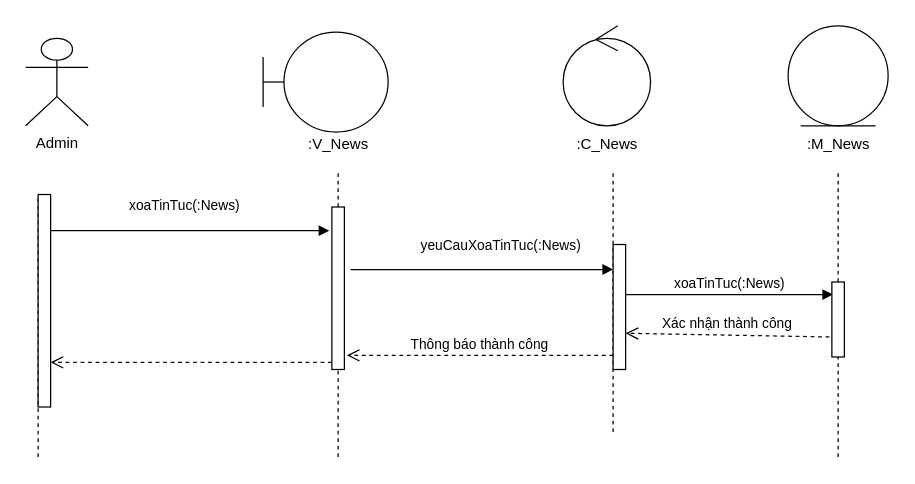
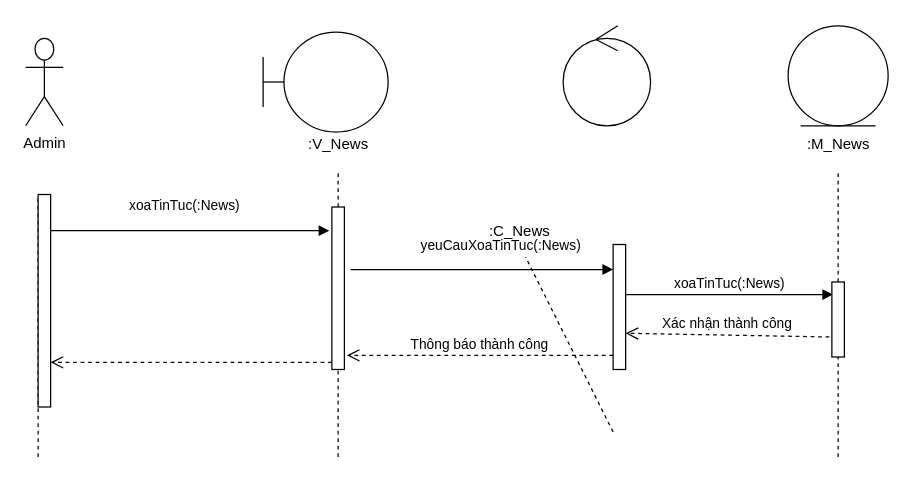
(57, 82) -> (44, 82)
(607, 144) -> (519, 232)
